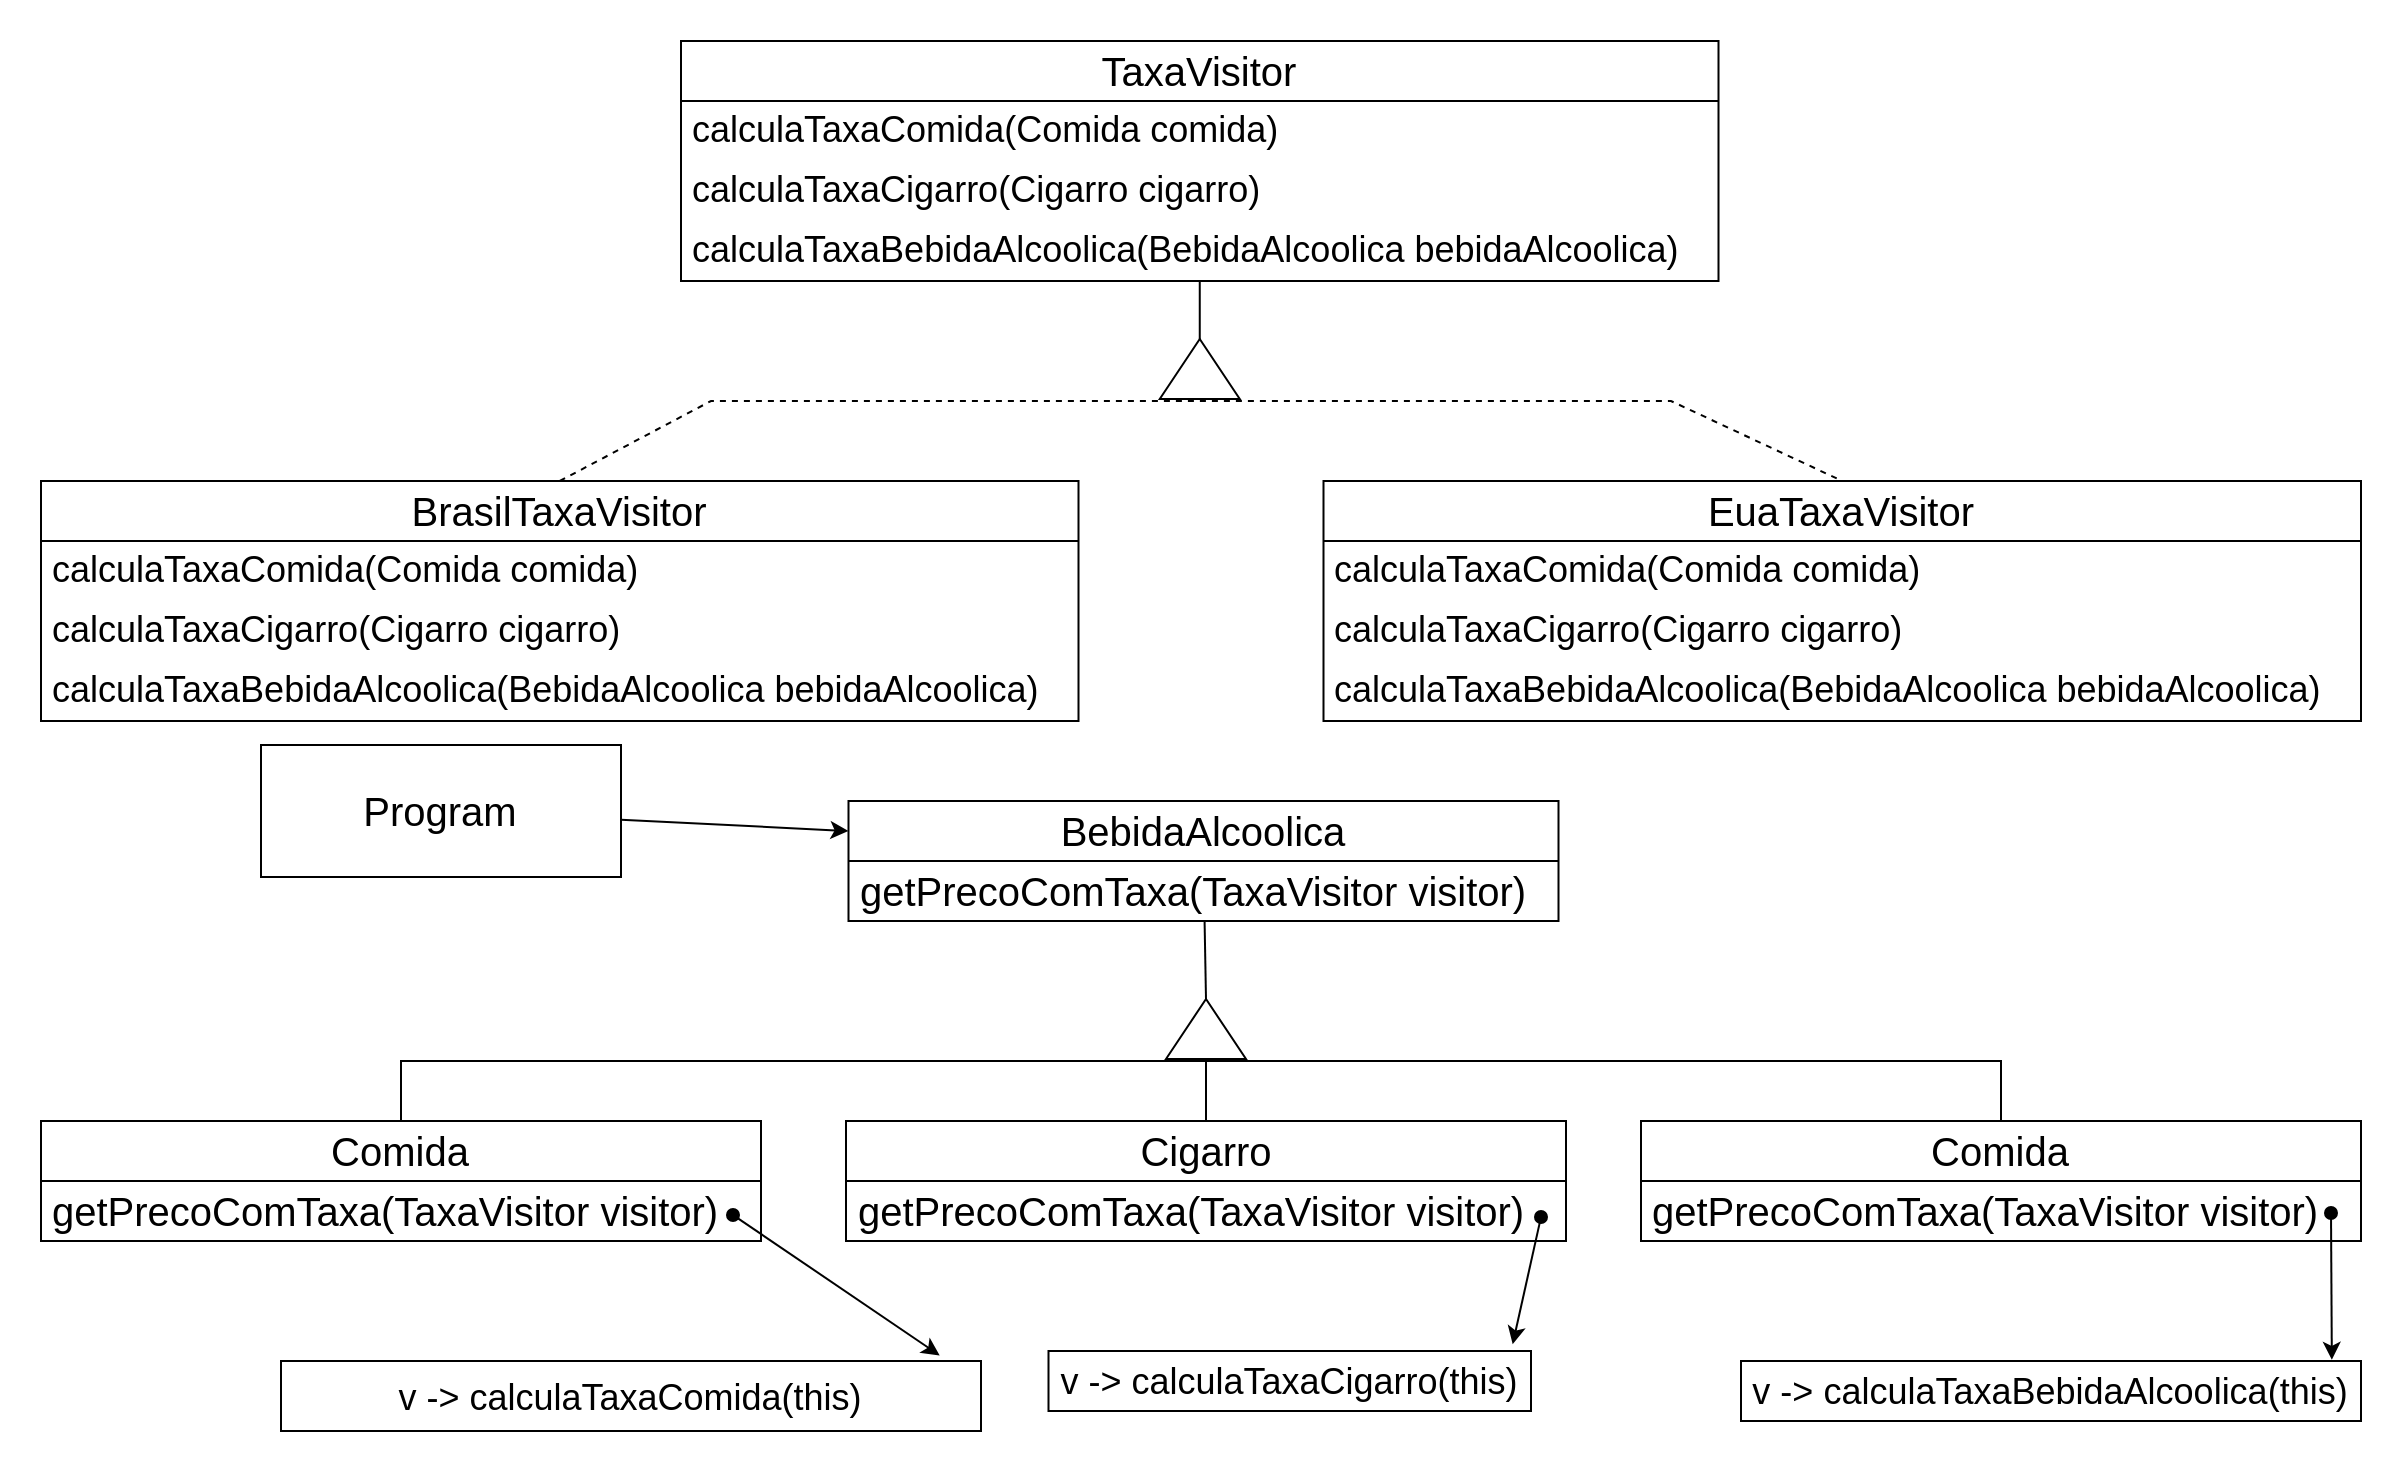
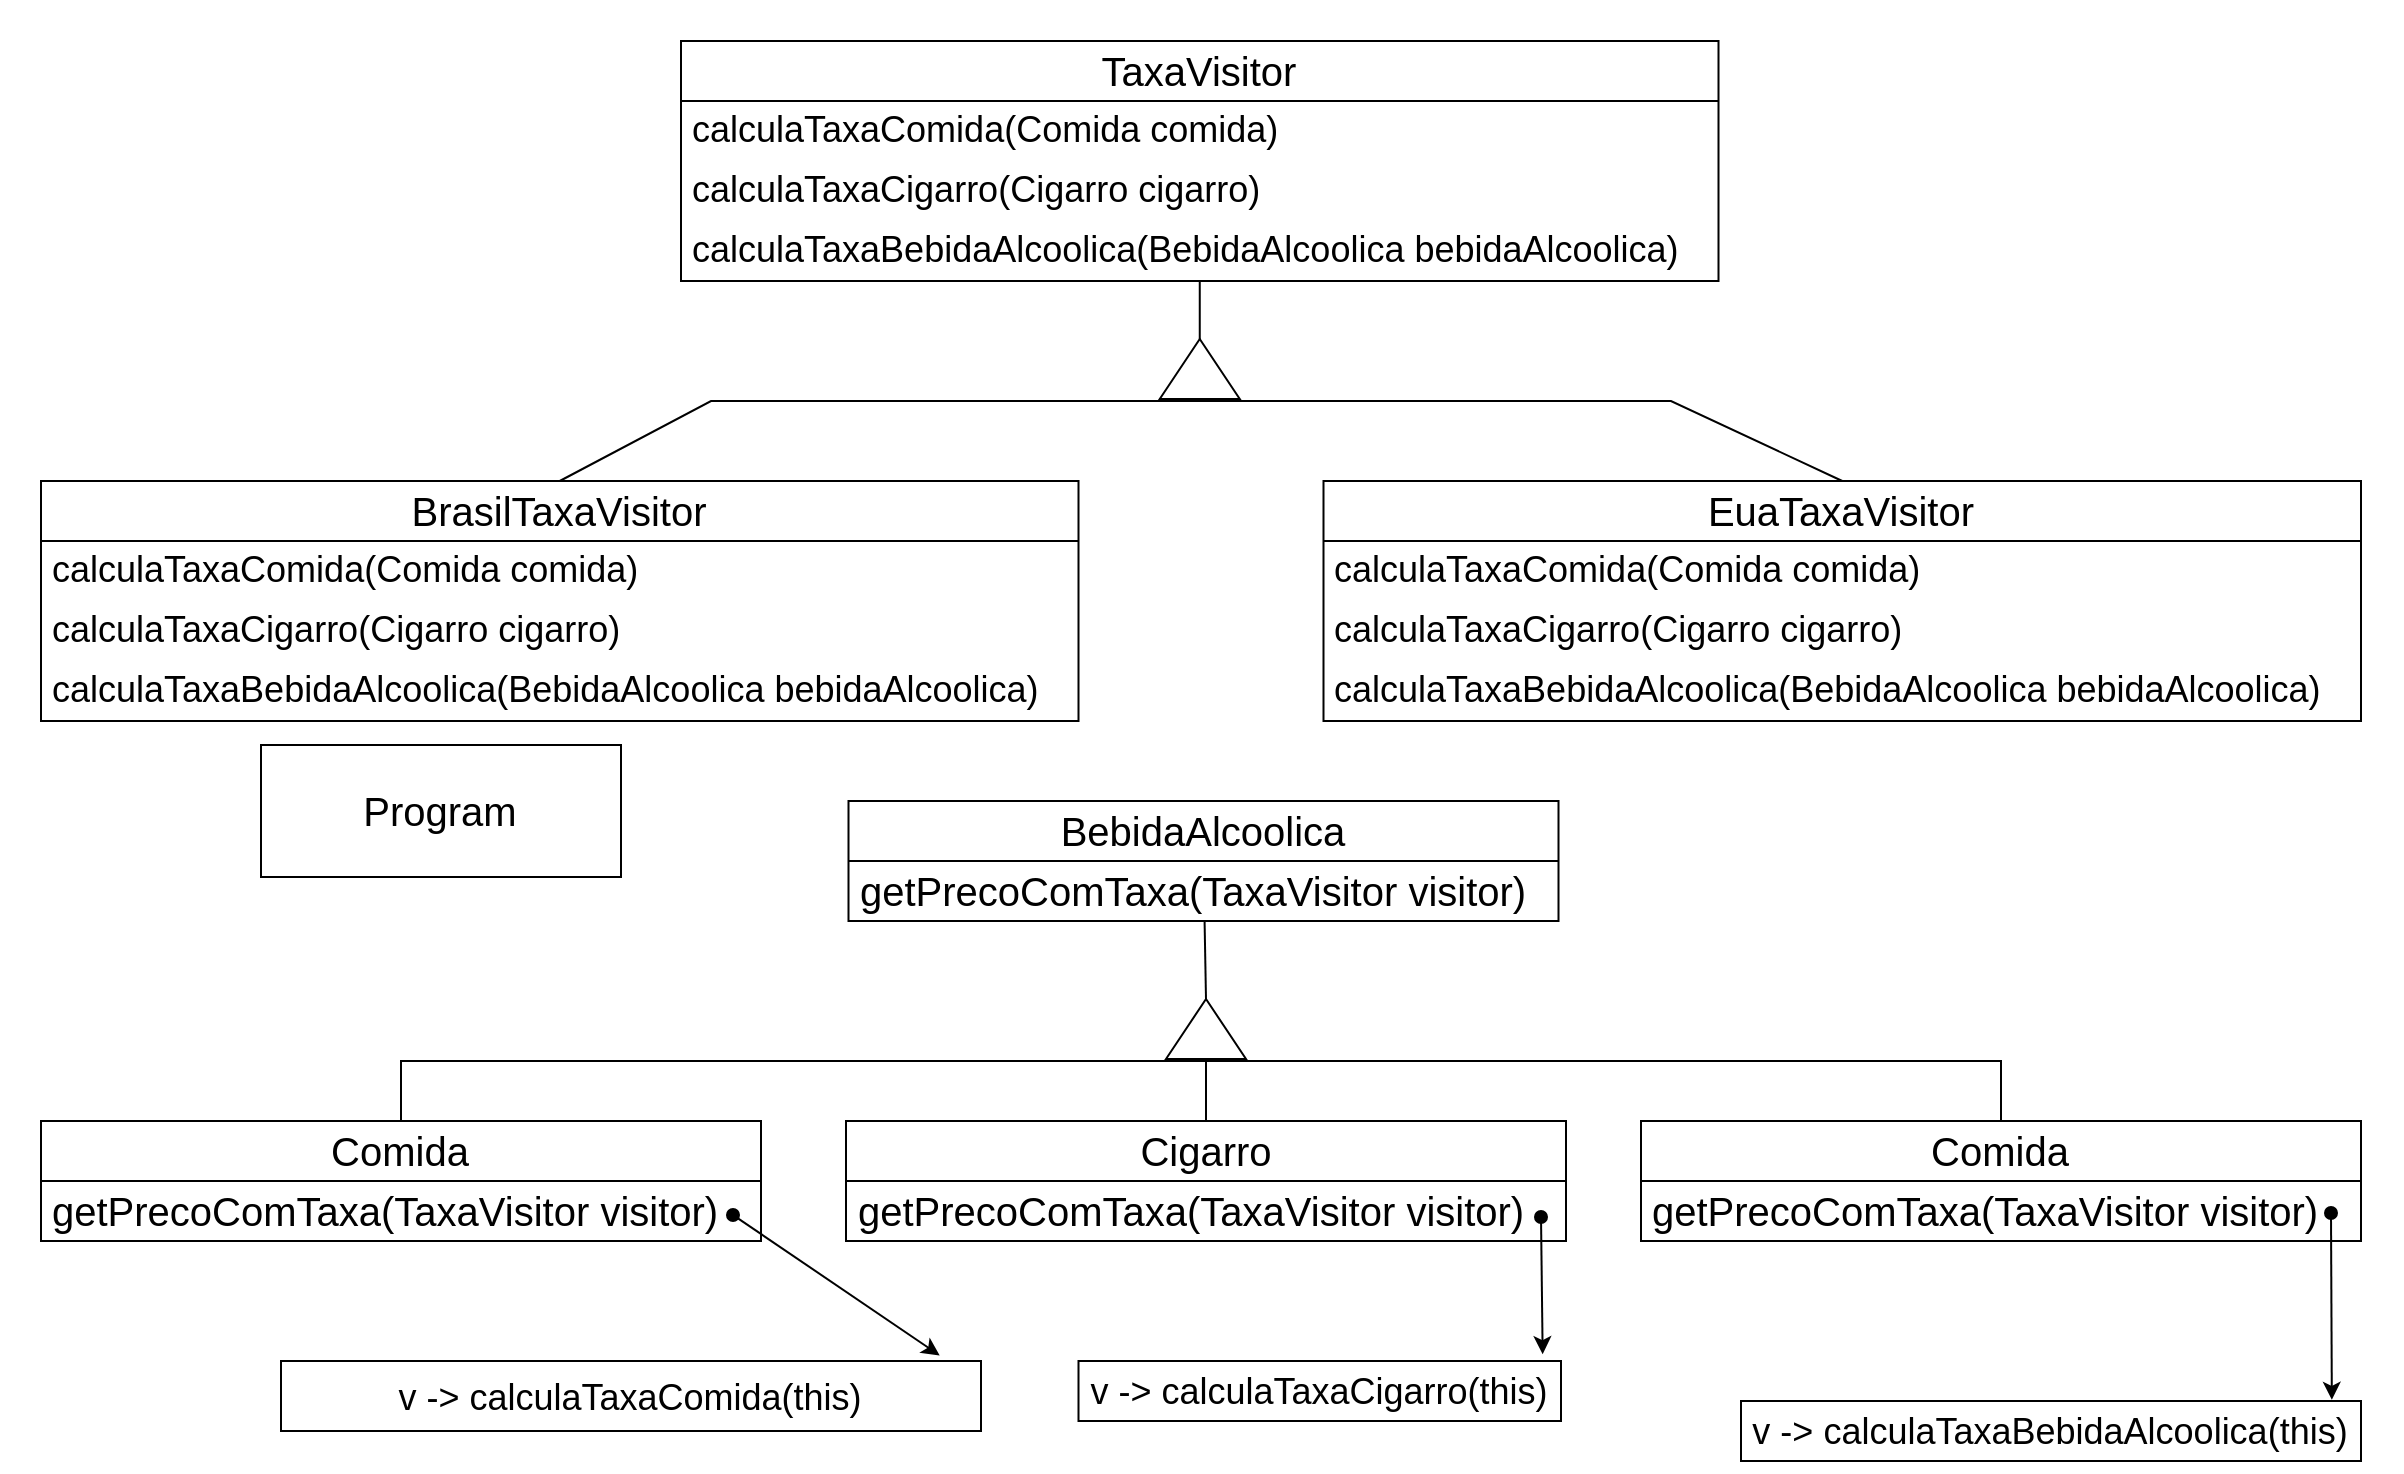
(1201, 401) -> (1201, 401)
(728, 825) -> none
(1290, 1381) -> (1320, 1391)
(2051, 1391) -> (2051, 1431)
